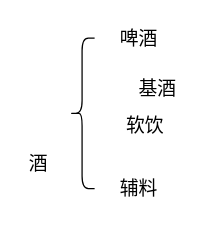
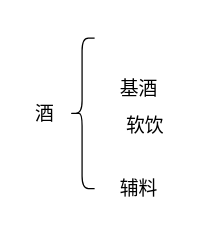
(138, 38) -> none
(157, 88) -> (138, 88)
(38, 163) -> (44, 113)
